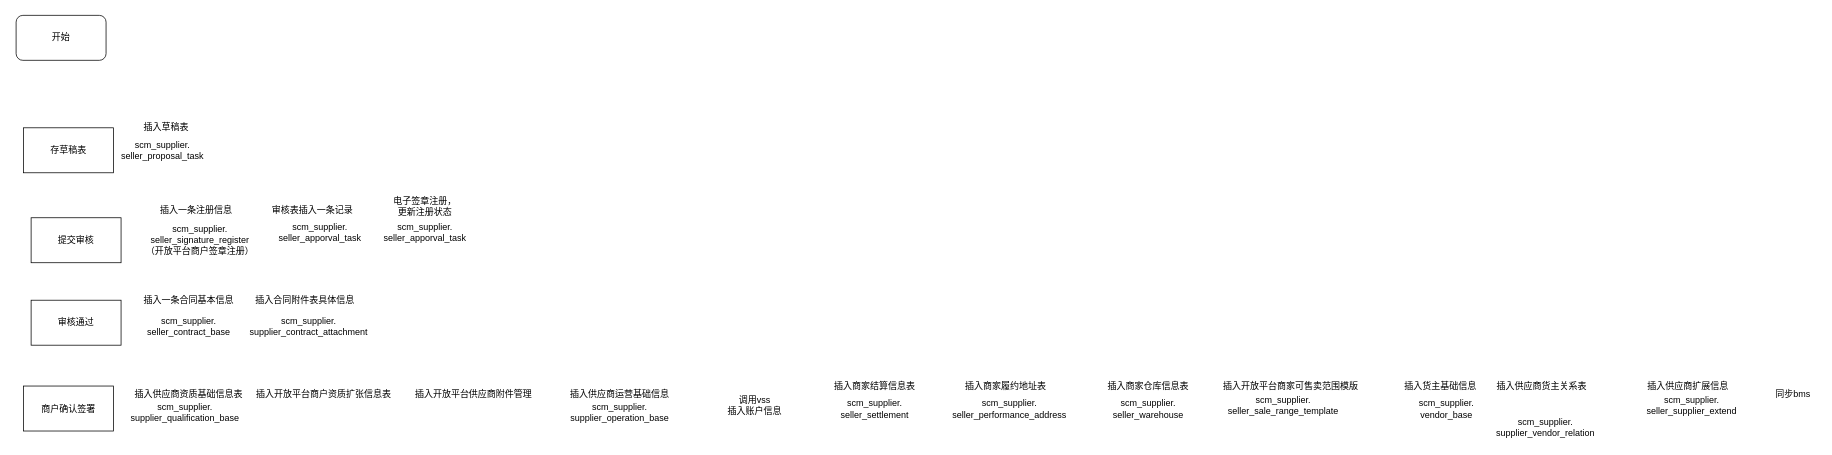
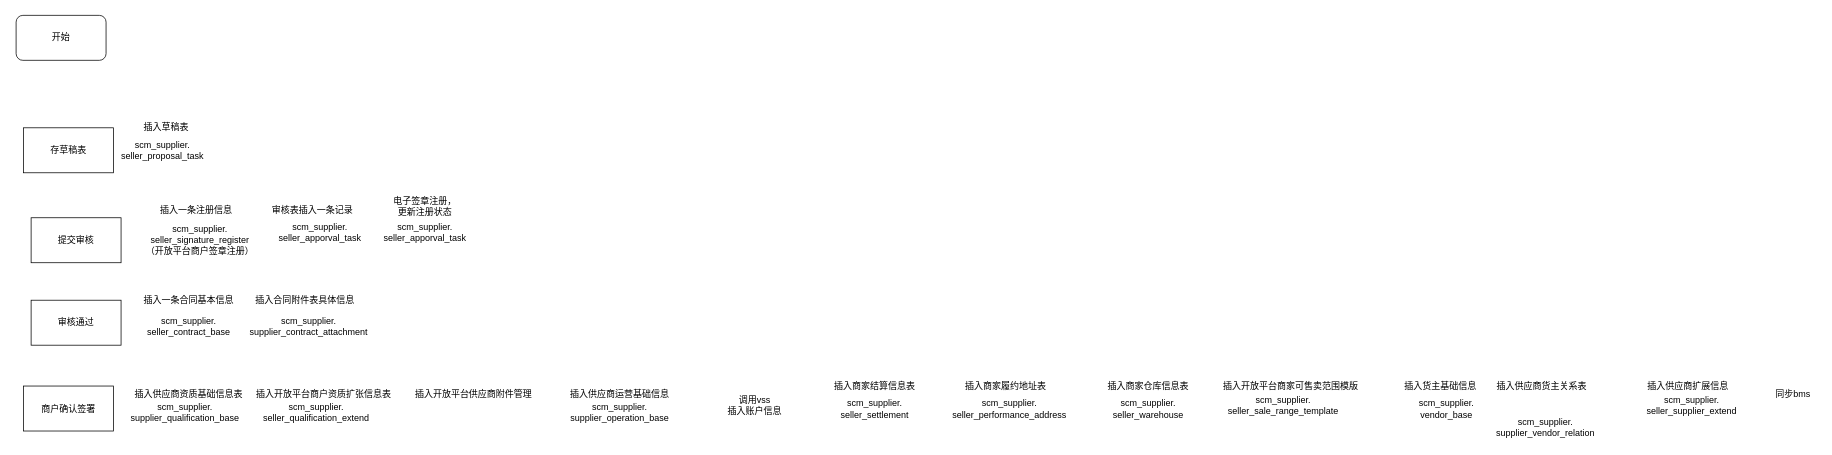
none -> (315, 413)
